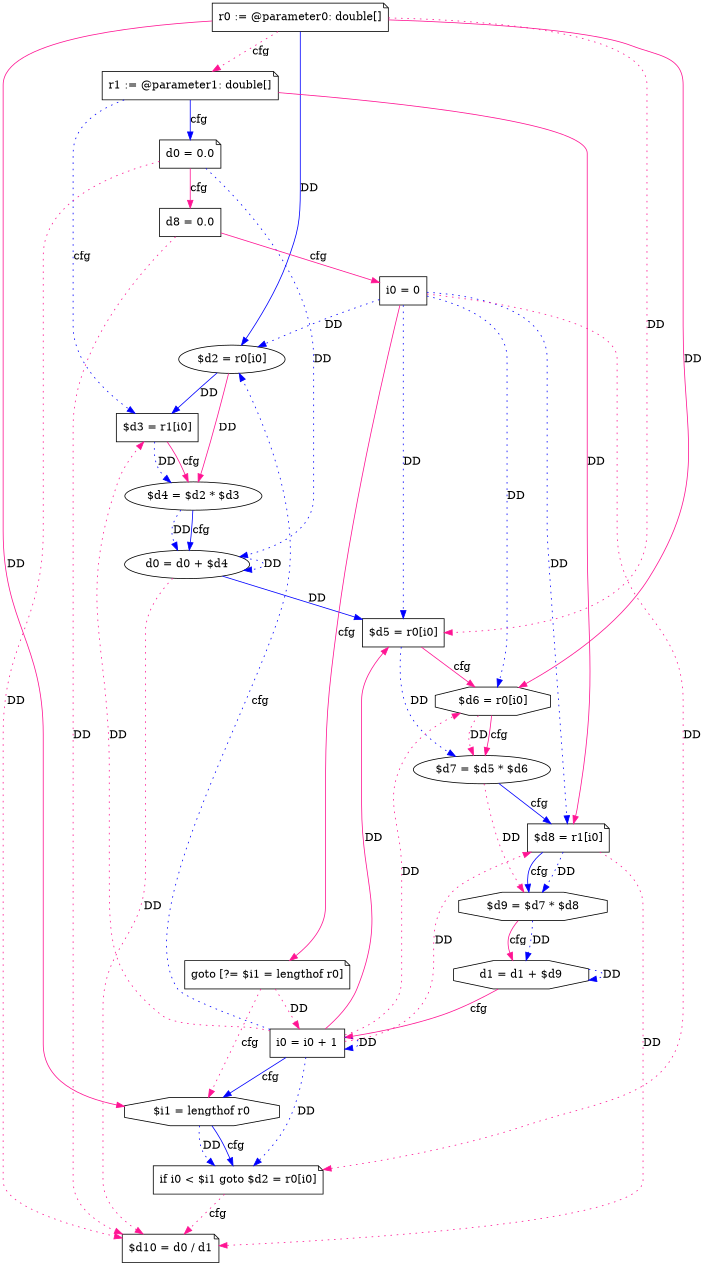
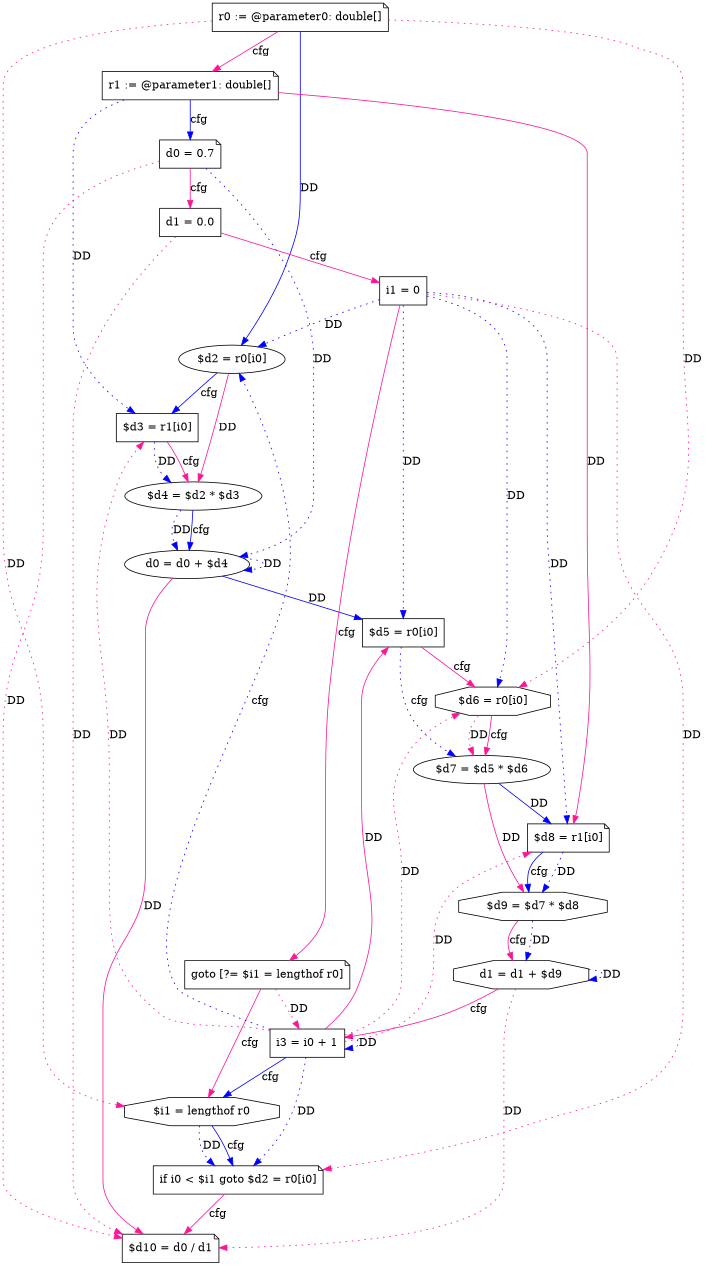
(249, 49) -> (249, 49)
(190, 154) -> (190, 154)
(190, 222) -> (190, 222)
(82, 257) -> (82, 257)
(683, 259) -> (683, 259)
(647, 289) -> none
(403, 291) -> (403, 291)
(209, 393) -> (209, 393)
(3, 505) -> (3, 505)
(419, 701) -> (419, 701)
(539, 804) -> (539, 804)
(497, 836) -> (497, 836)
(139, 910) -> (139, 910)
(236, 1040) -> (236, 1040)
(307, 1043) -> (307, 1043)
(611, 1202) -> (469, 1216)
(207, 1211) -> (207, 1211)
